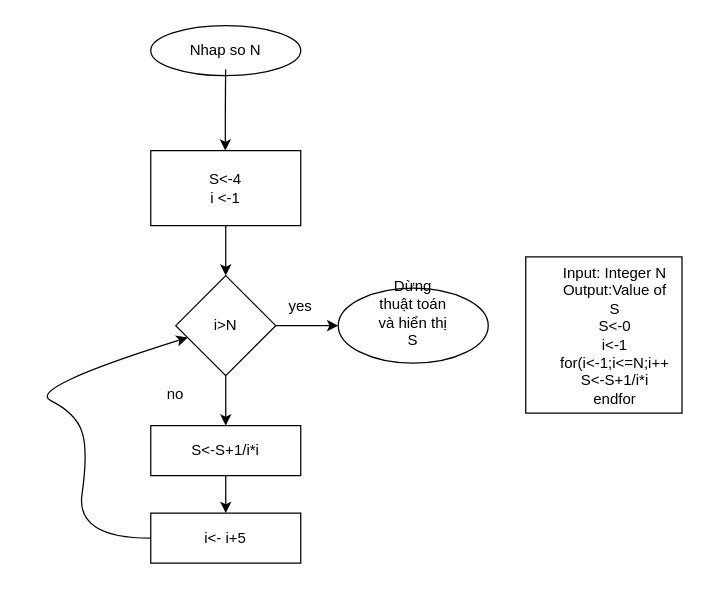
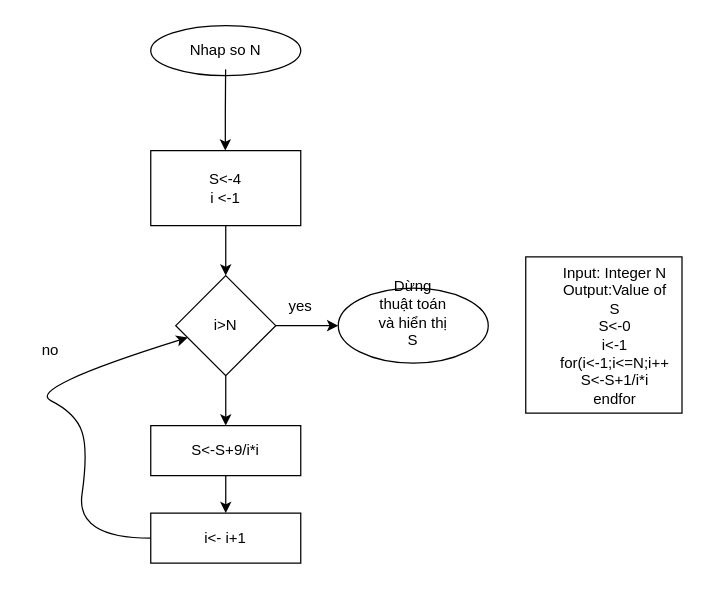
(176, 394) -> (51, 351)
(226, 451) -> (226, 451)
(226, 538) -> (226, 538)
